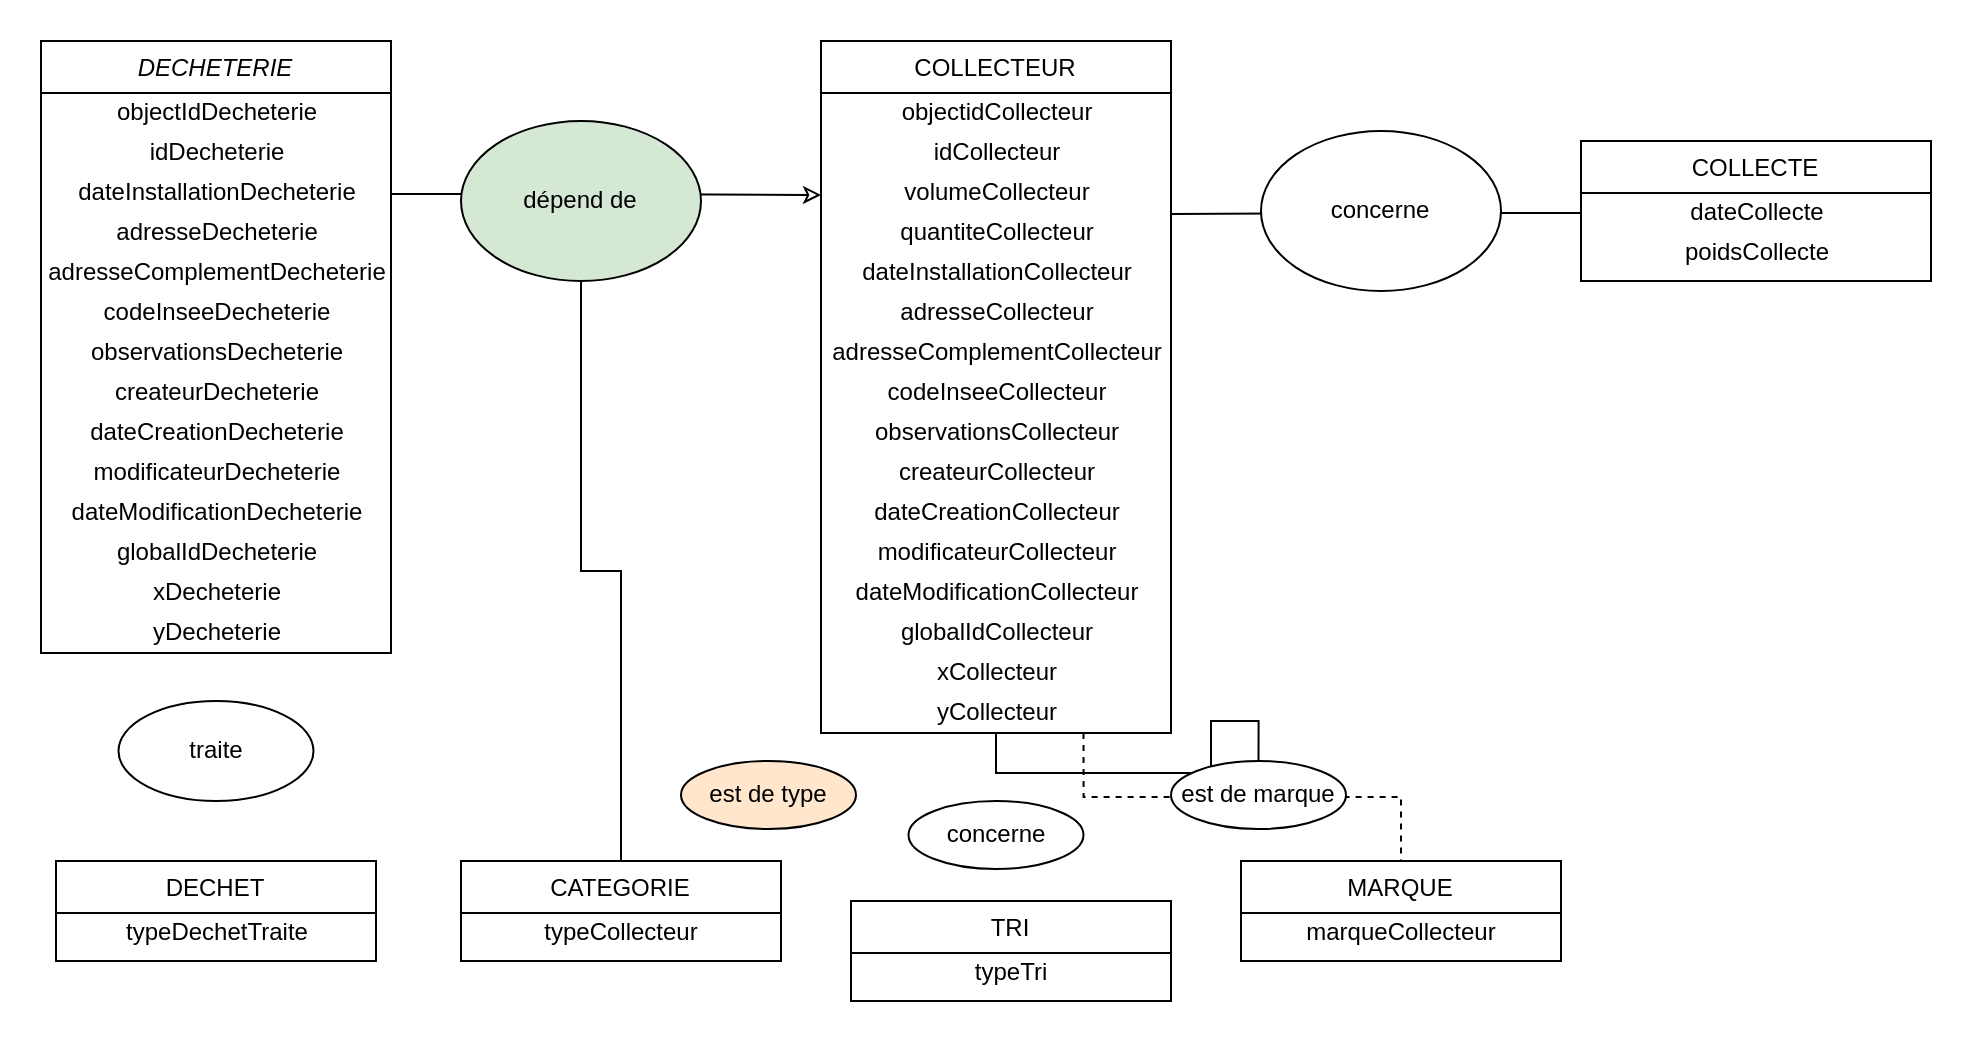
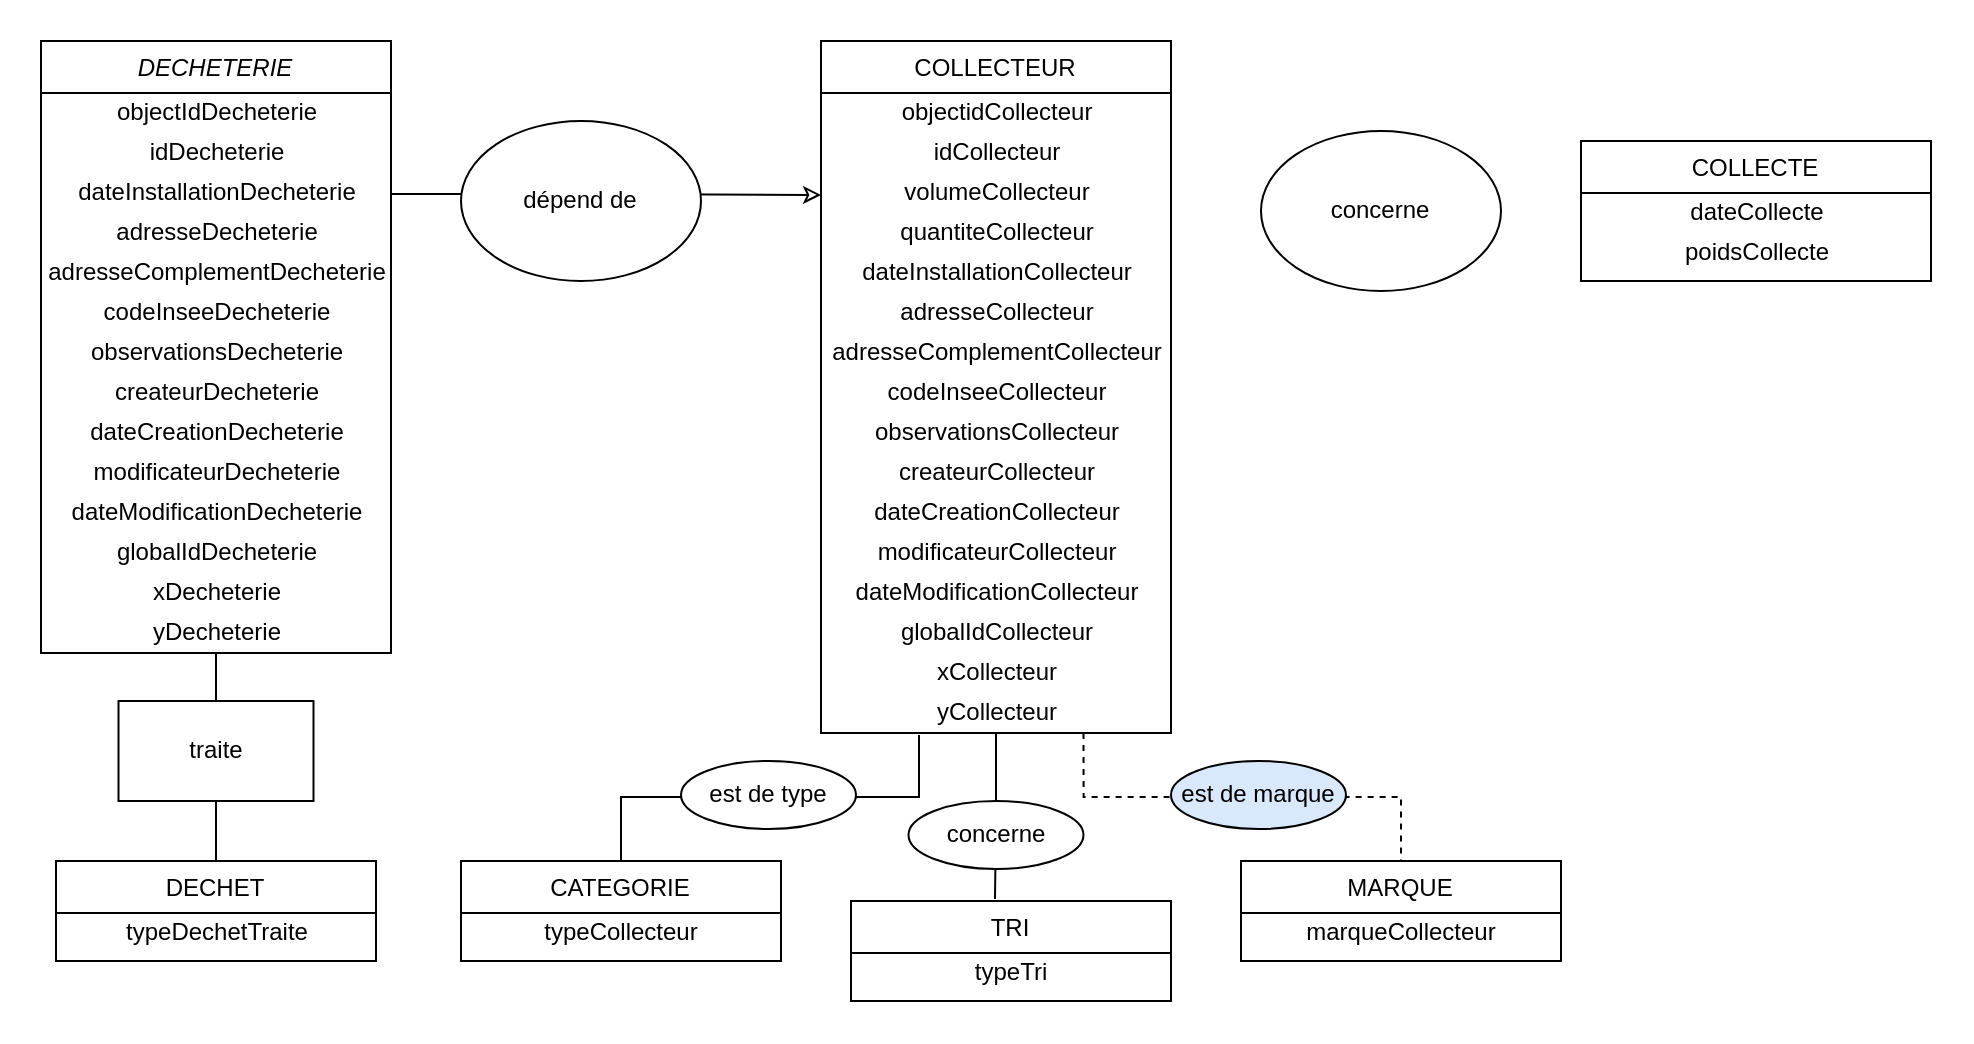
(581, 201) -> (581, 201)
(1218, 214) -> none
(581, 560) -> (917, 797)
(216, 751) -> (216, 751)
(1092, 773) -> (996, 785)
(769, 795) -> (769, 795)
(1259, 795) -> (1259, 795)
none -> (216, 830)
